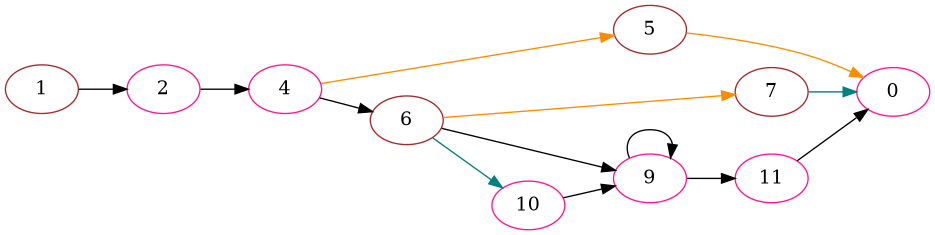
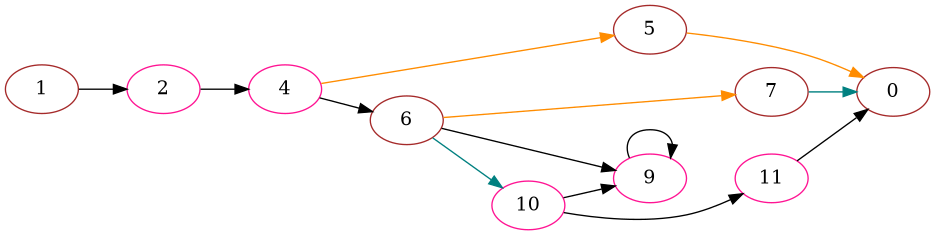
(893, 92) -> (893, 92)
(704, 178) -> (648, 219)
